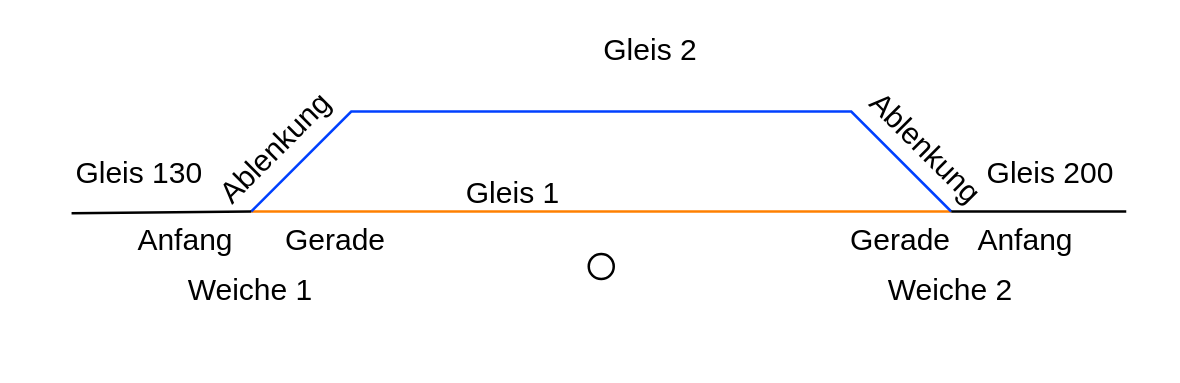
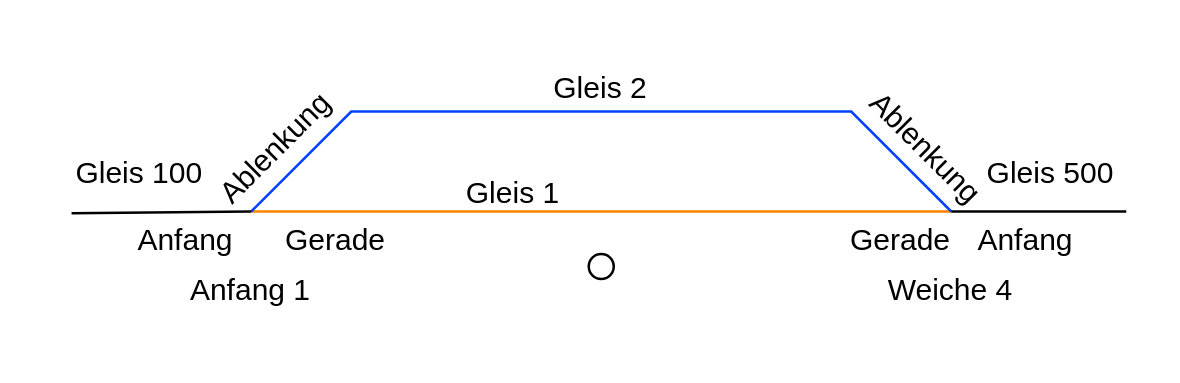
(651, 51) -> (601, 89)
(140, 174) -> (140, 174)
(1051, 174) -> (1051, 174)
(251, 291) -> (251, 291)
(951, 291) -> (951, 291)
